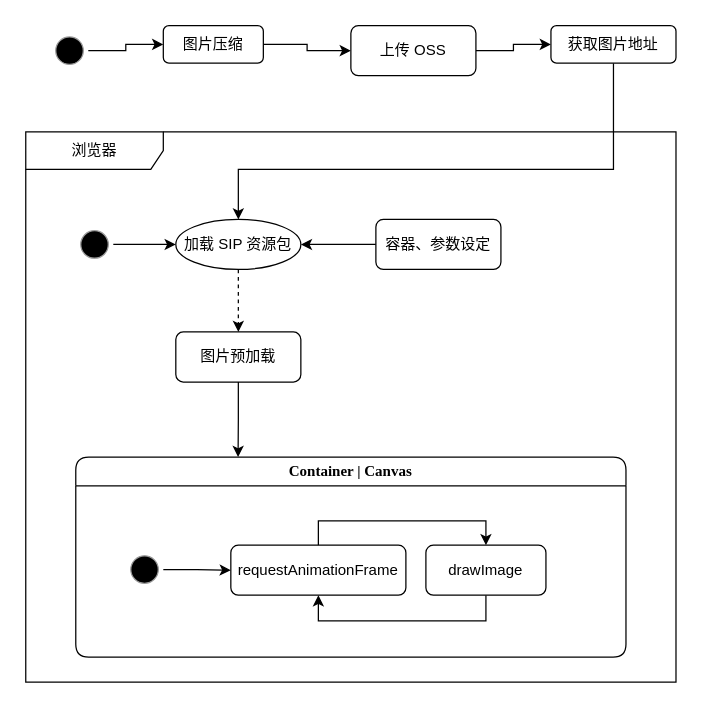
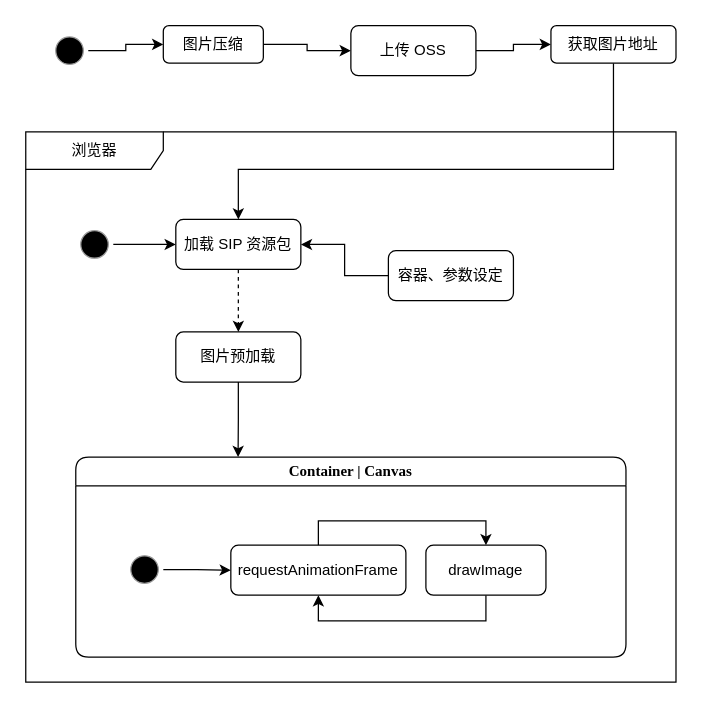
(238, 244) -> (238, 244)
(438, 244) -> (451, 276)
